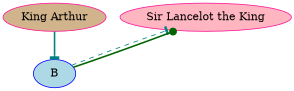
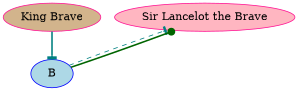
(55, 17) -> (52, 17)
(206, 17) -> (205, 17)
